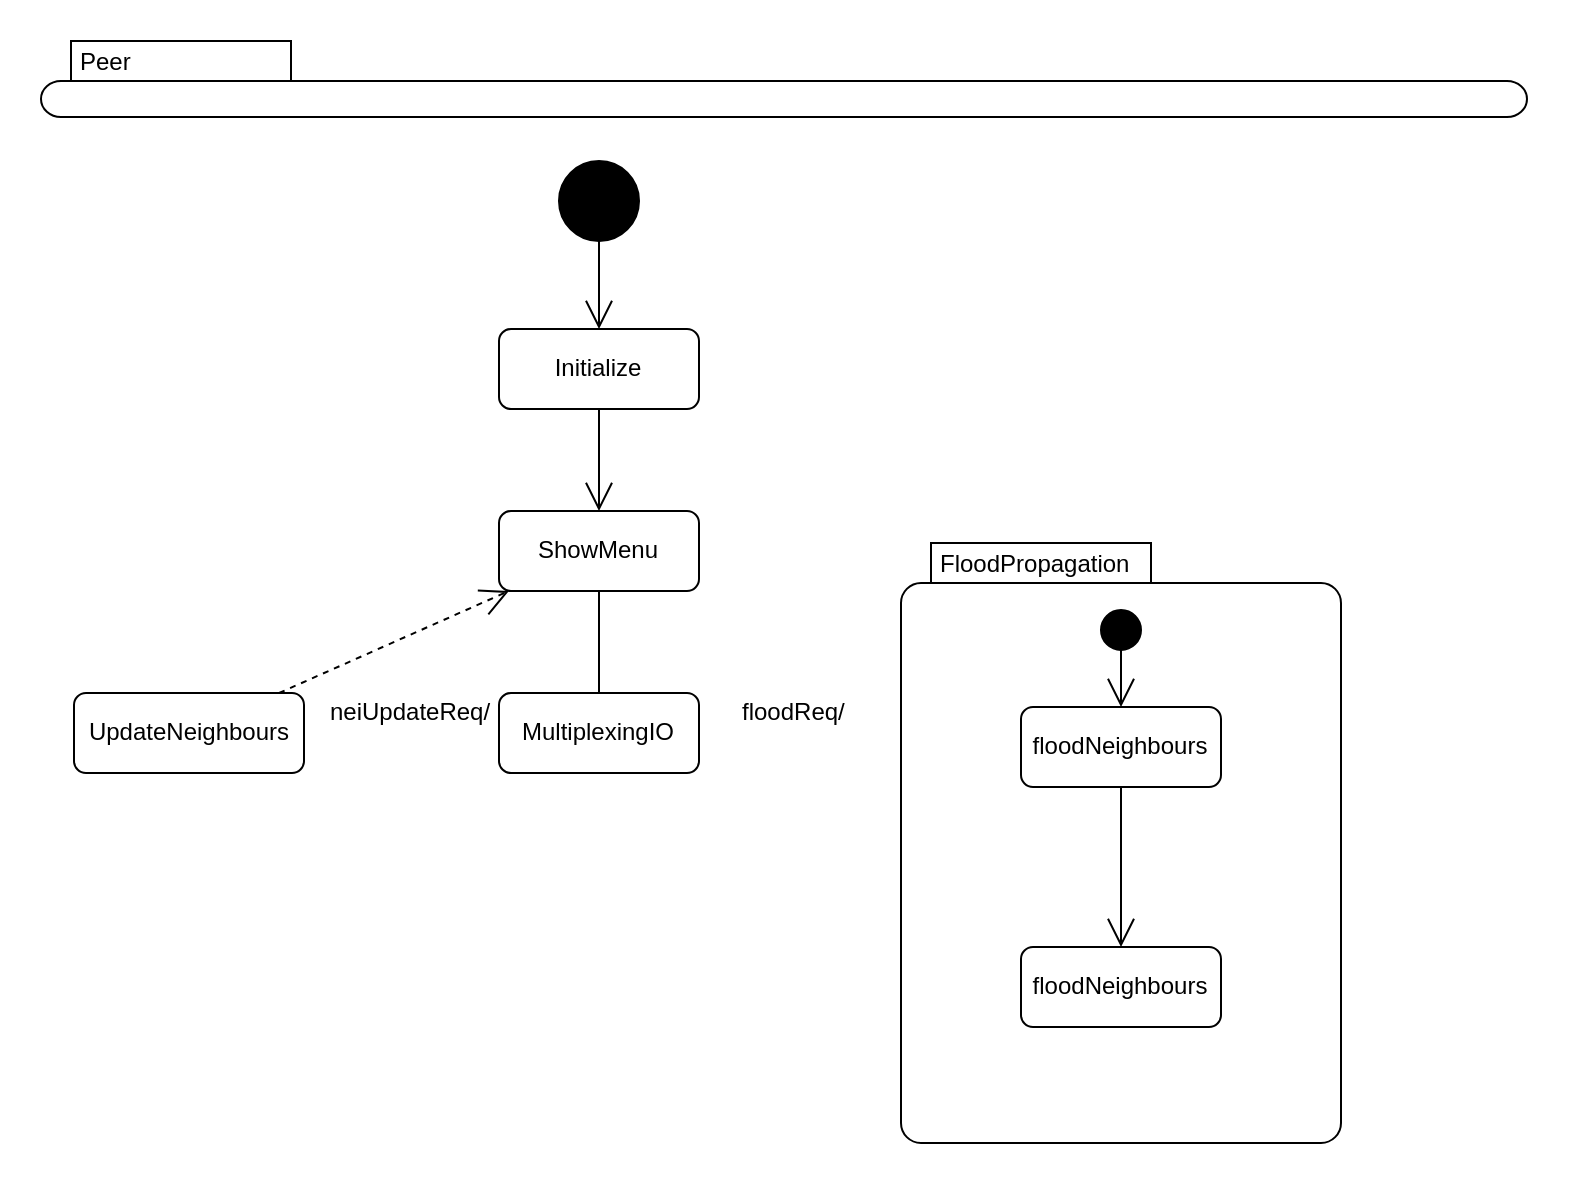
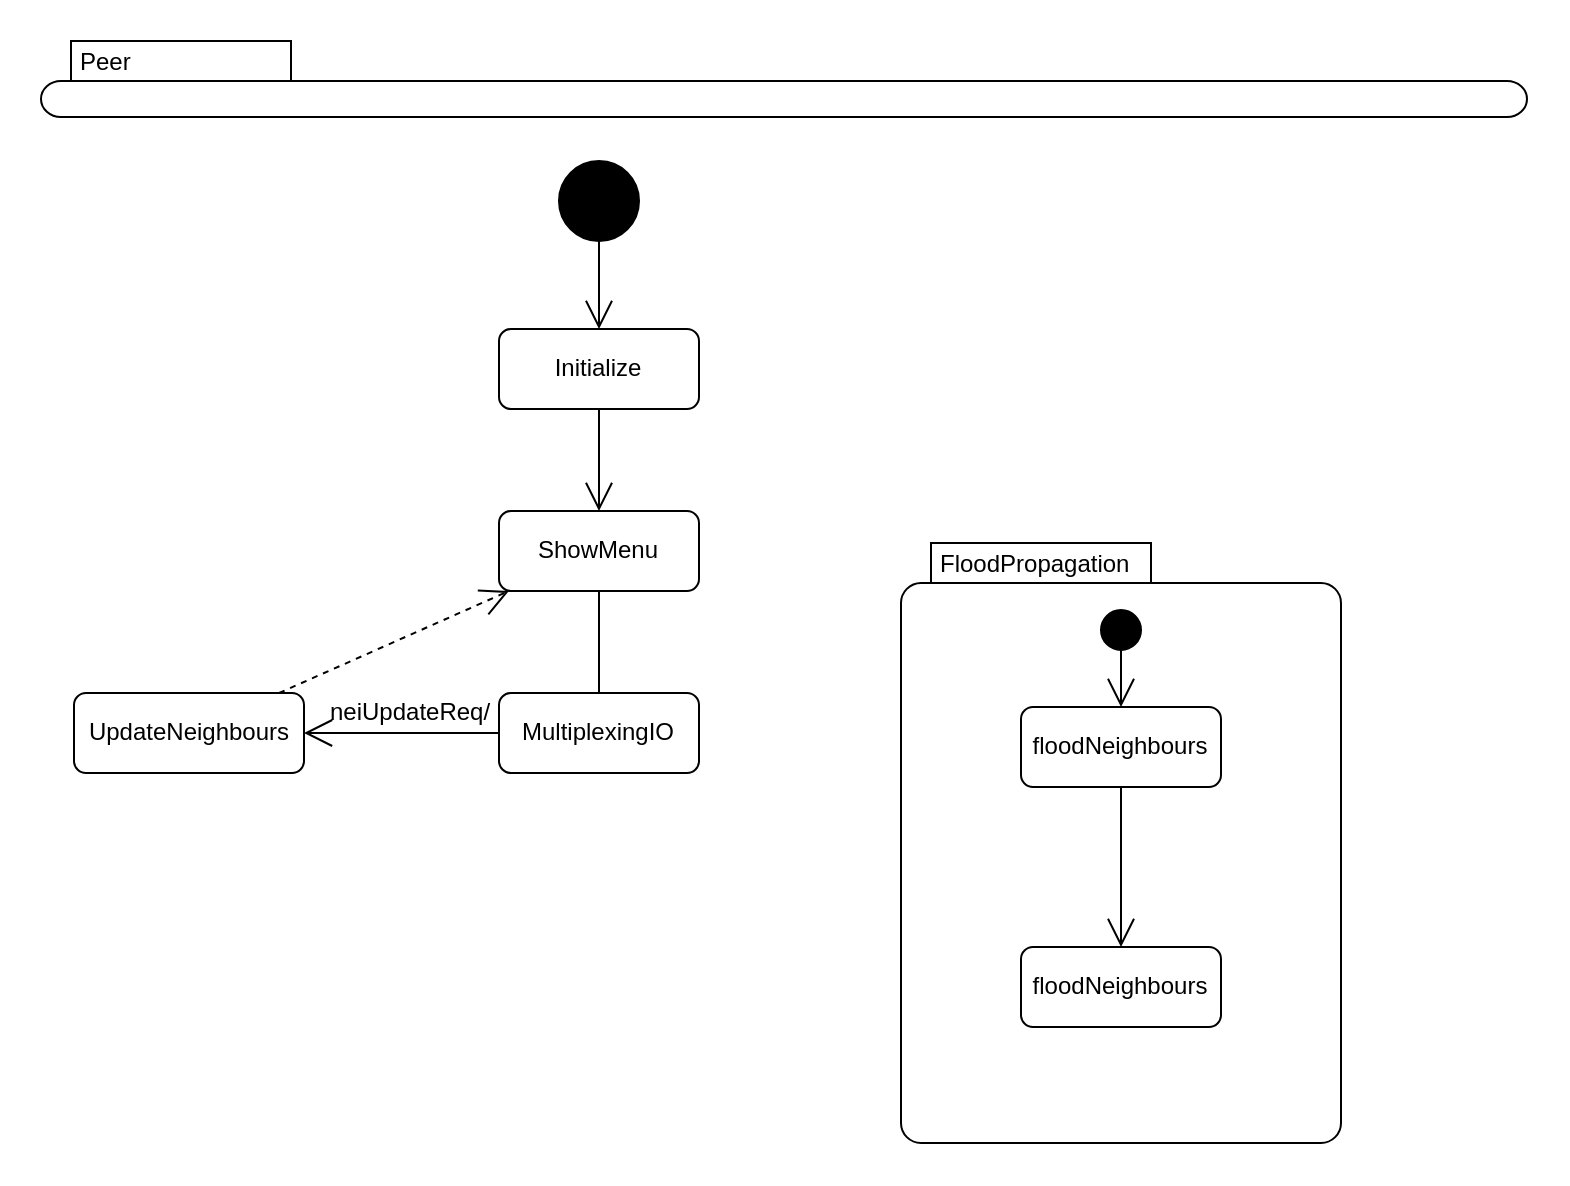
(800, 707) -> none
none -> (404, 733)
